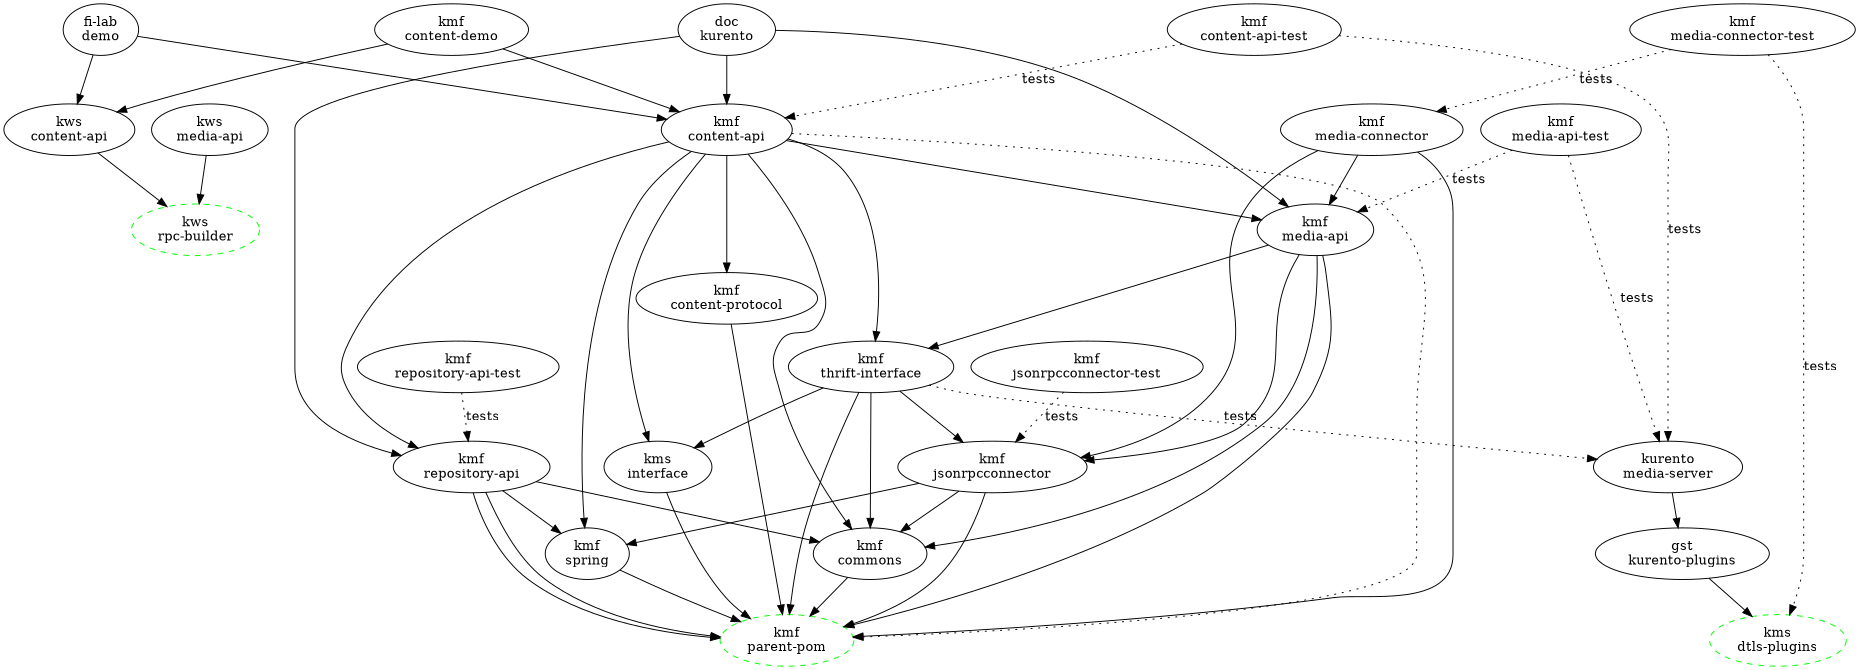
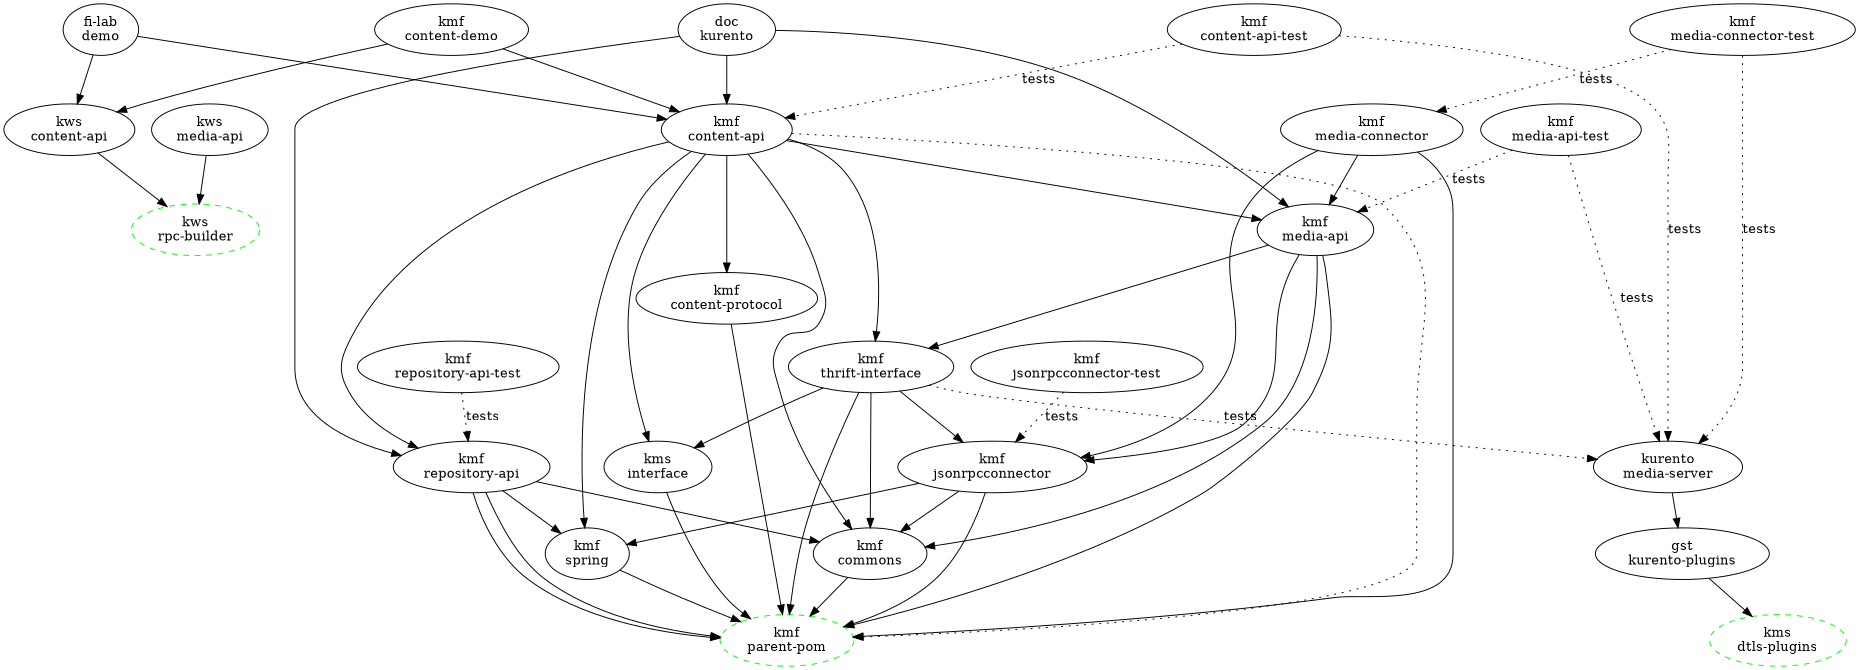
(1804, 326) -> (1743, 252)
